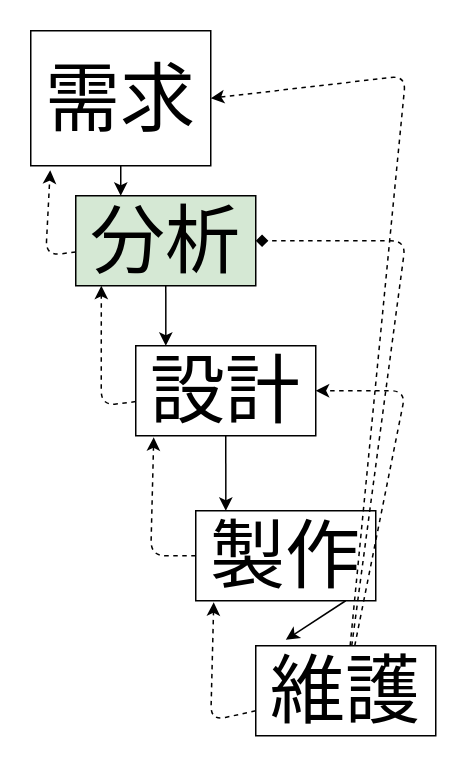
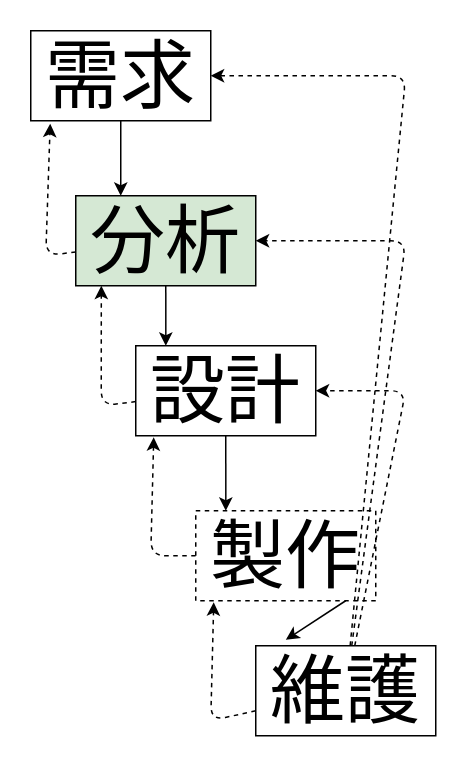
(121, 98) -> (121, 76)
(268, 241) -> (267, 241)
(286, 556) -> (286, 556)
